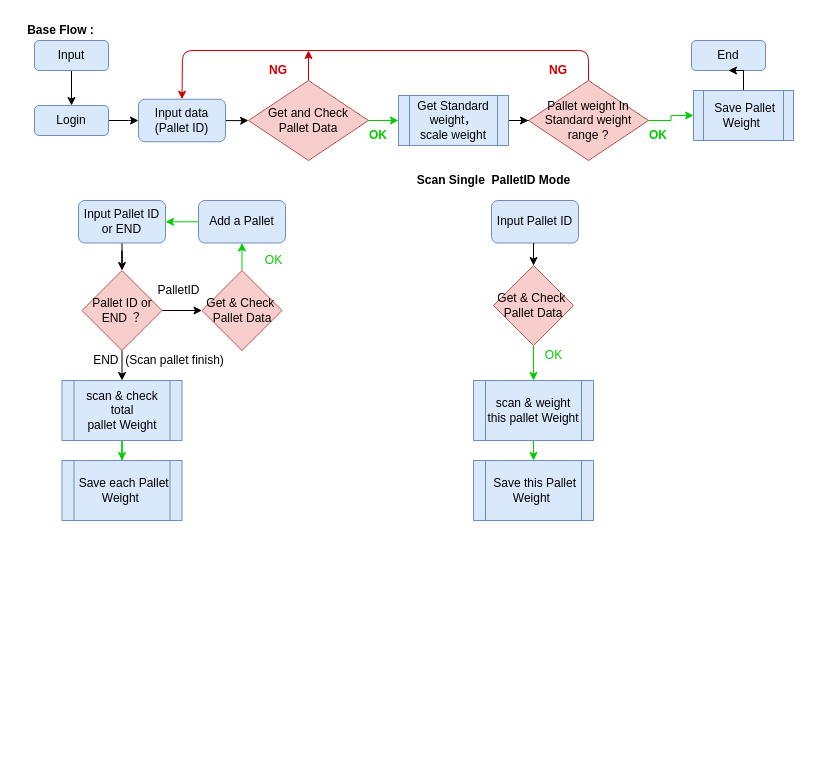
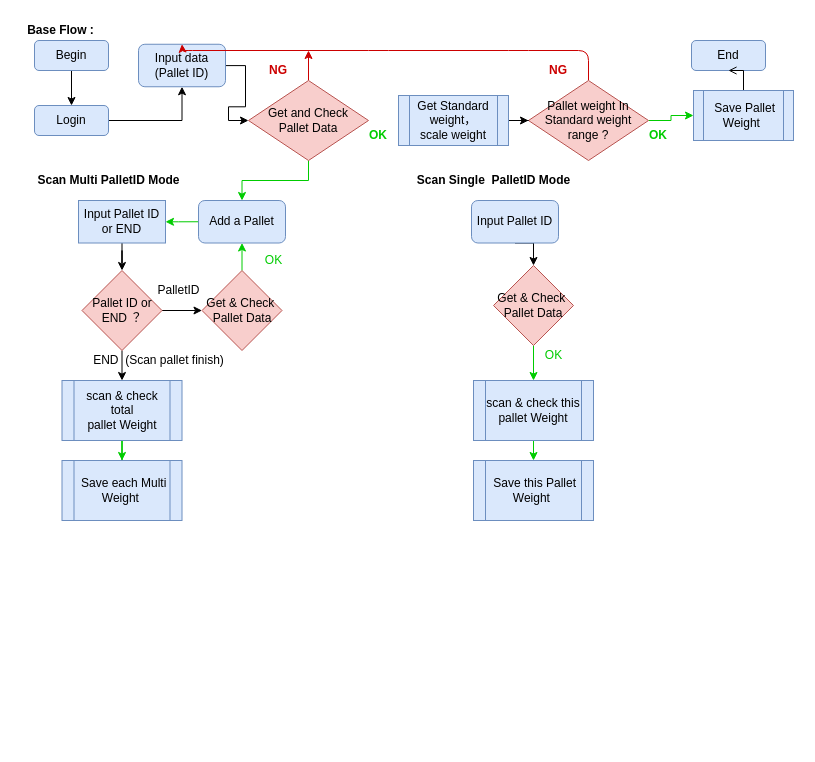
(72, 56) -> (72, 56)
(736, 71) -> (734, 71)
(182, 121) -> (182, 66)
(388, 121) -> (279, 181)
none -> (109, 181)
(122, 222) -> (122, 222)
(535, 222) -> (515, 222)
(534, 411) -> (534, 411)
(123, 491) -> (123, 491)
